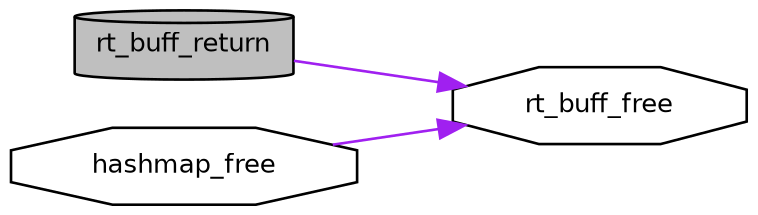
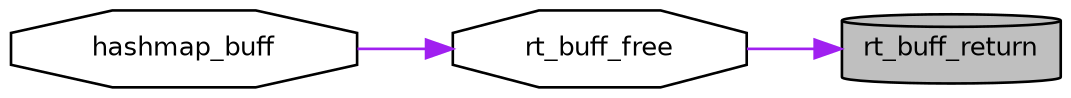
(366, 71) -> (781, 49)
(184, 166) -> (184, 49)
